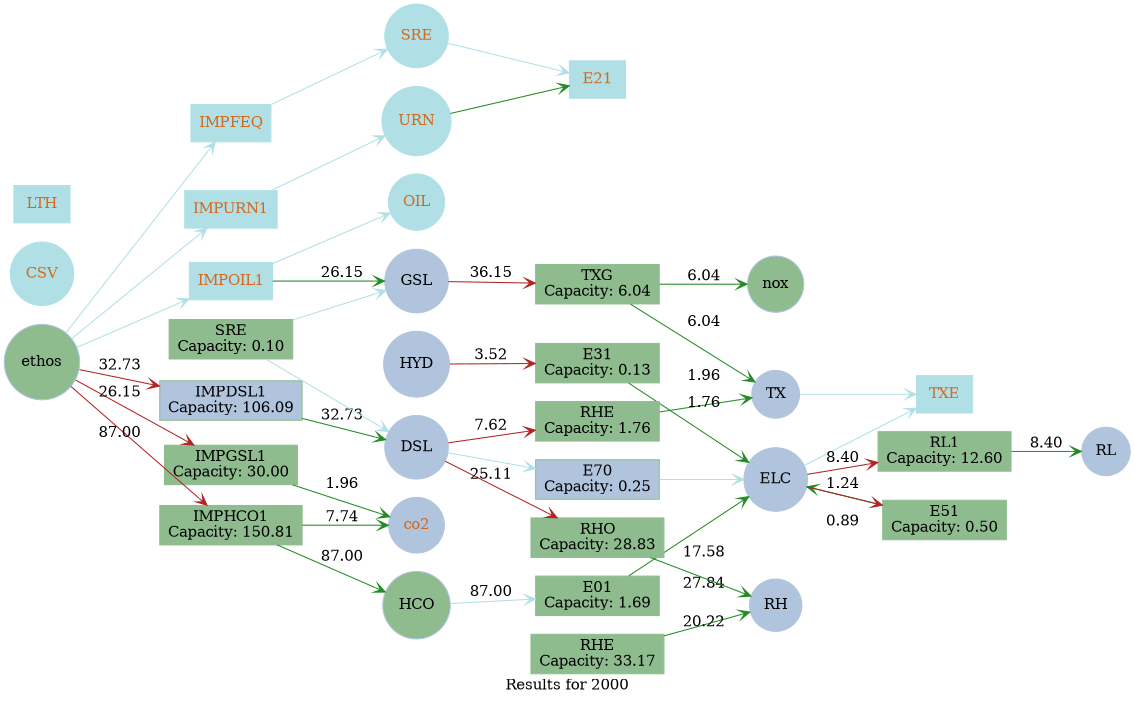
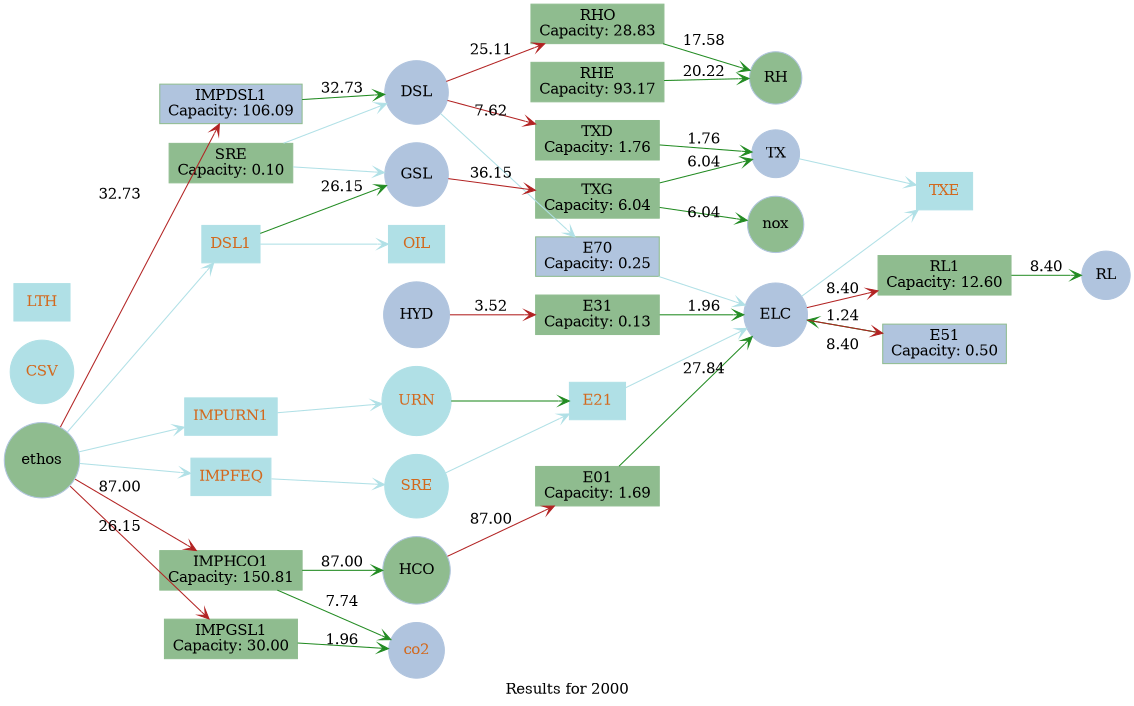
(417, 202) -> (417, 244)
(231, 281) -> (231, 244)
none -> (682, 360)
(597, 421) -> (597, 140)
(945, 520) -> (945, 344)
(843, 522) -> (843, 345)
(488, 602) -> (496, 533)
(776, 605) -> (776, 78)
(597, 654) -> (597, 82)
